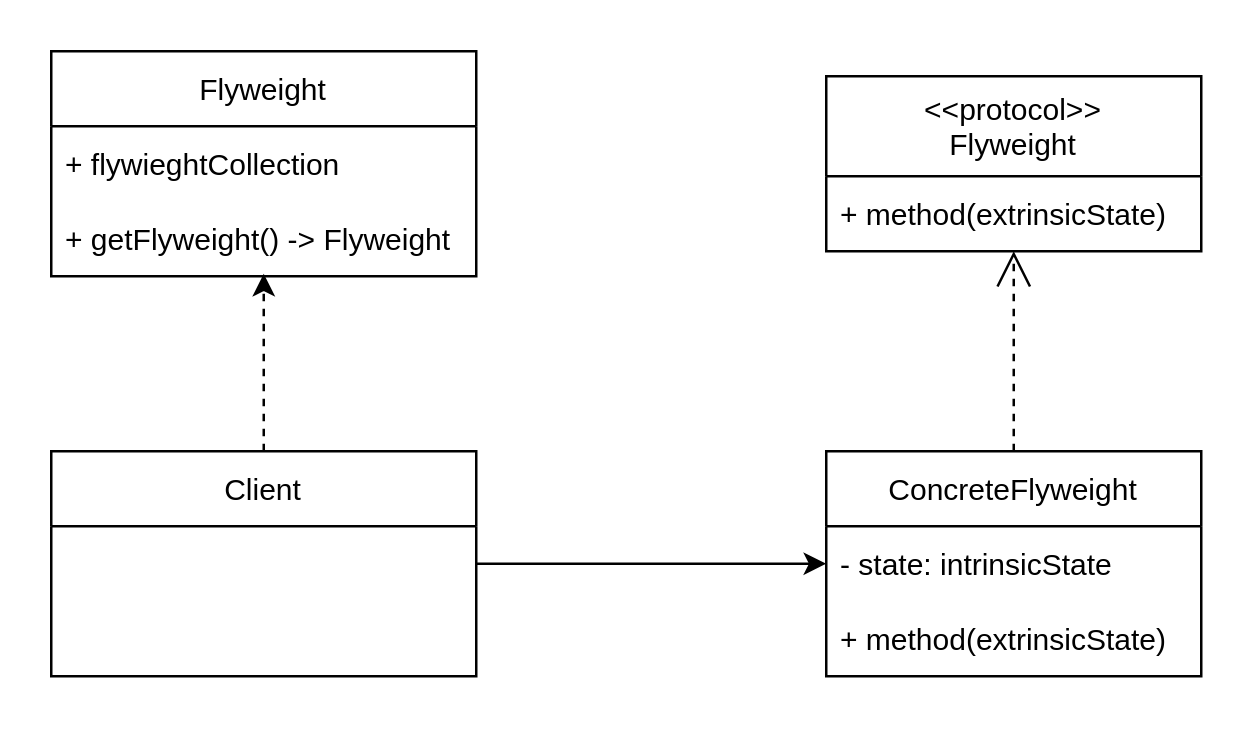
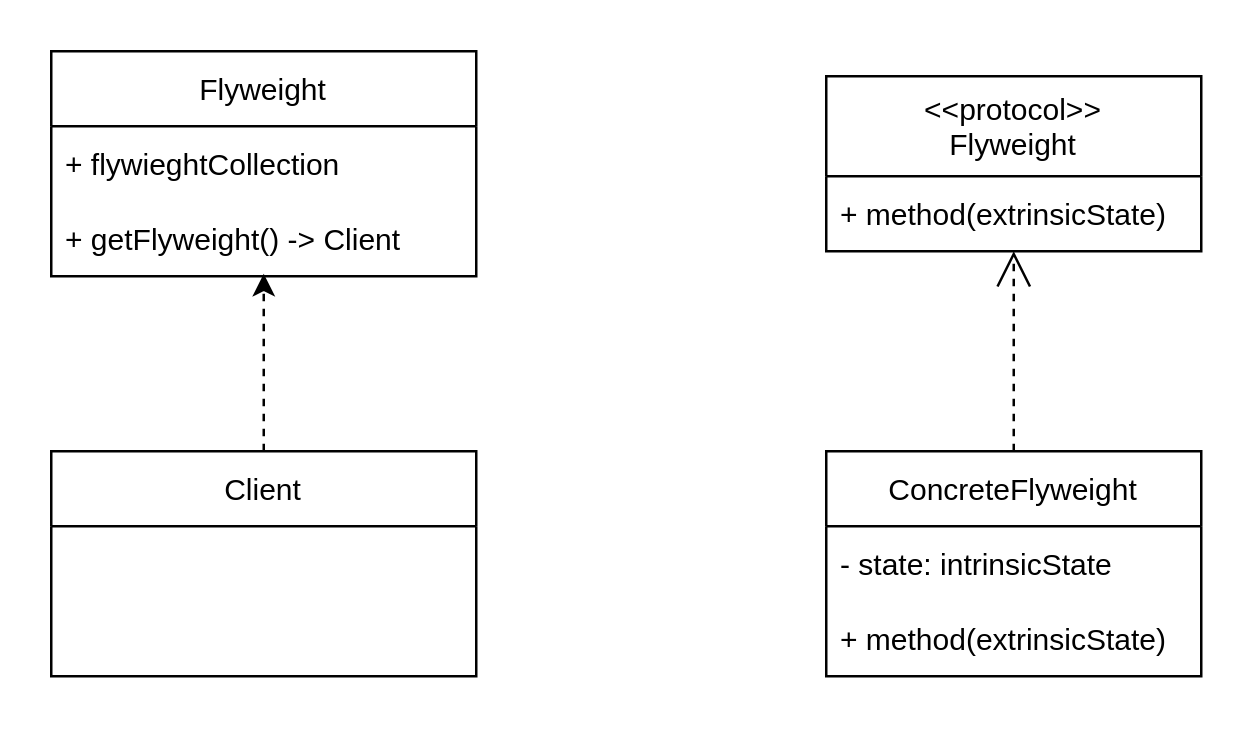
(281, 240) -> (256, 240)
(645, 564) -> none
